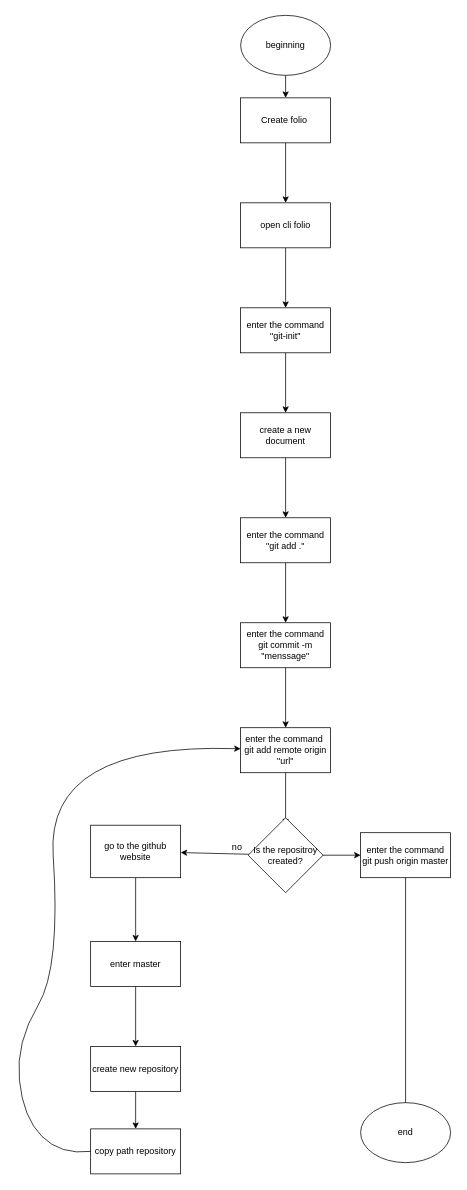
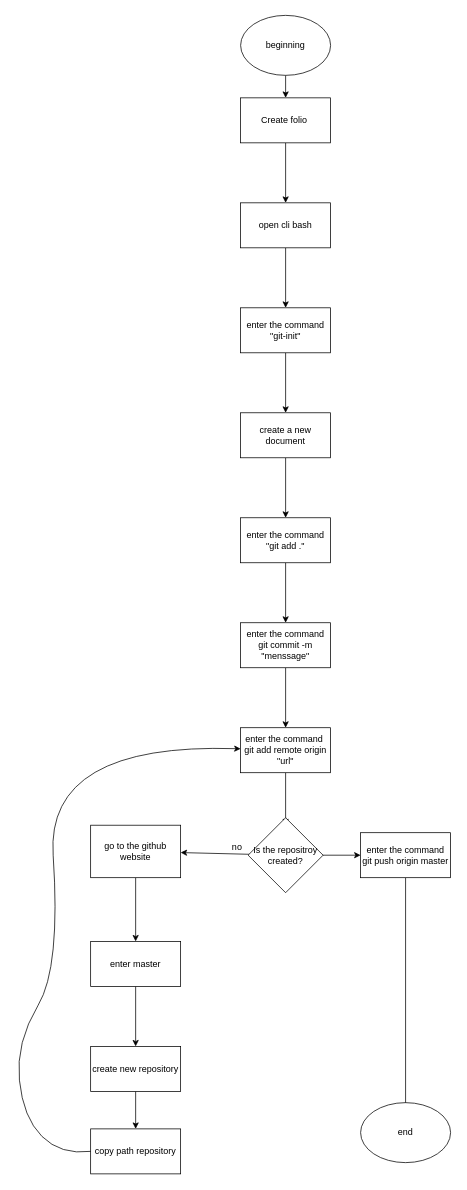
(285, 225) -> (285, 225)
